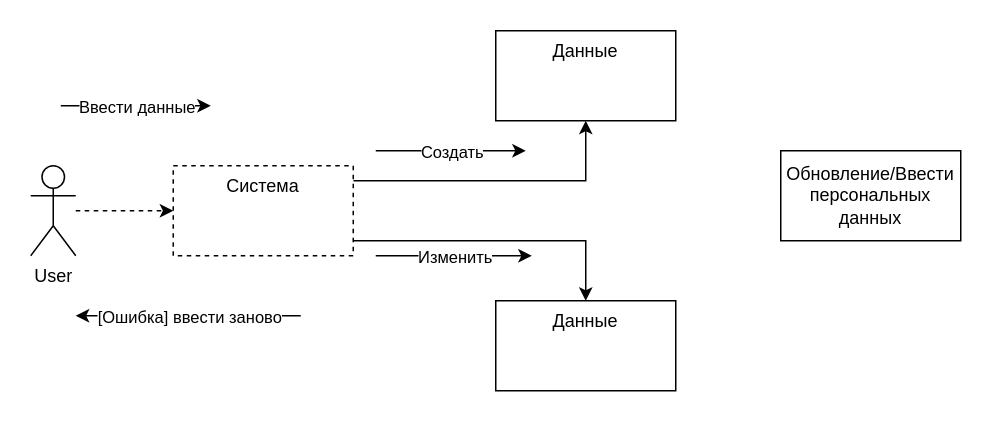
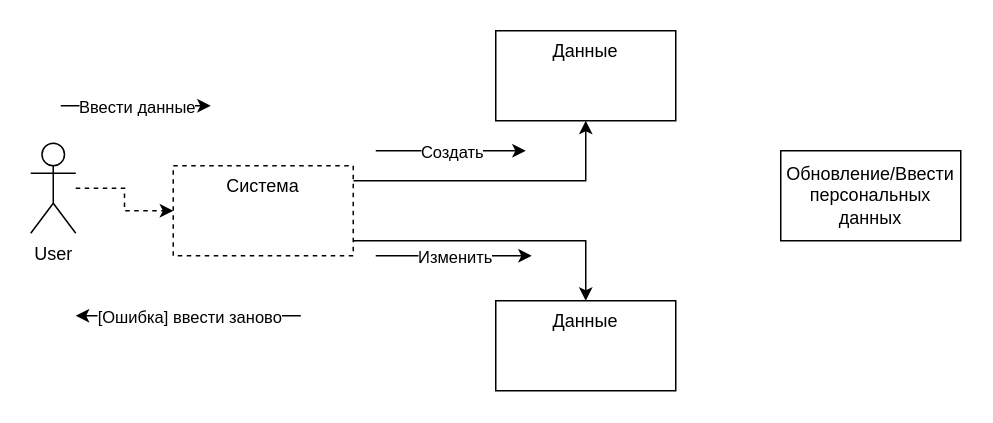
(53, 211) -> (53, 188)
